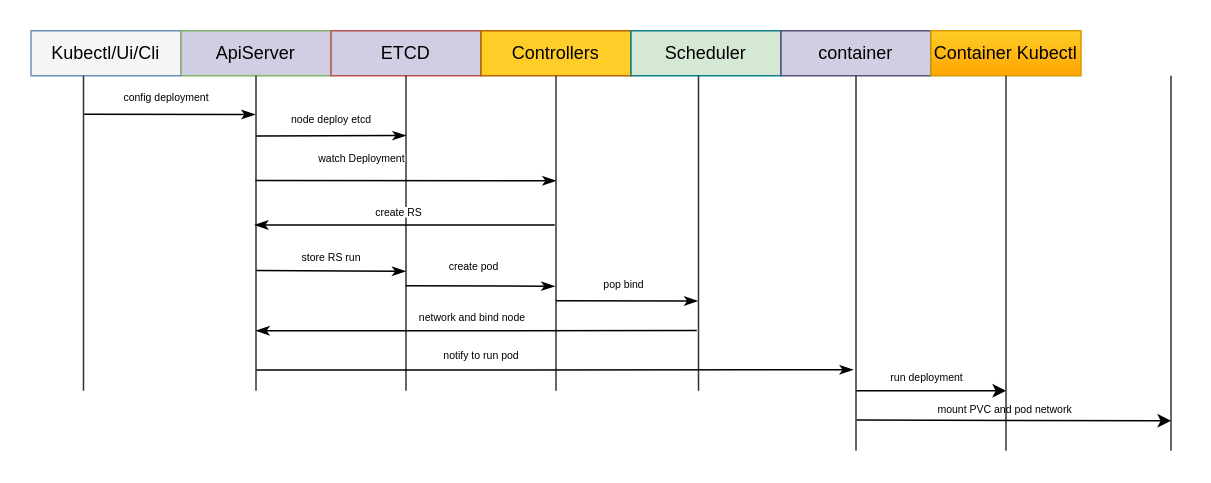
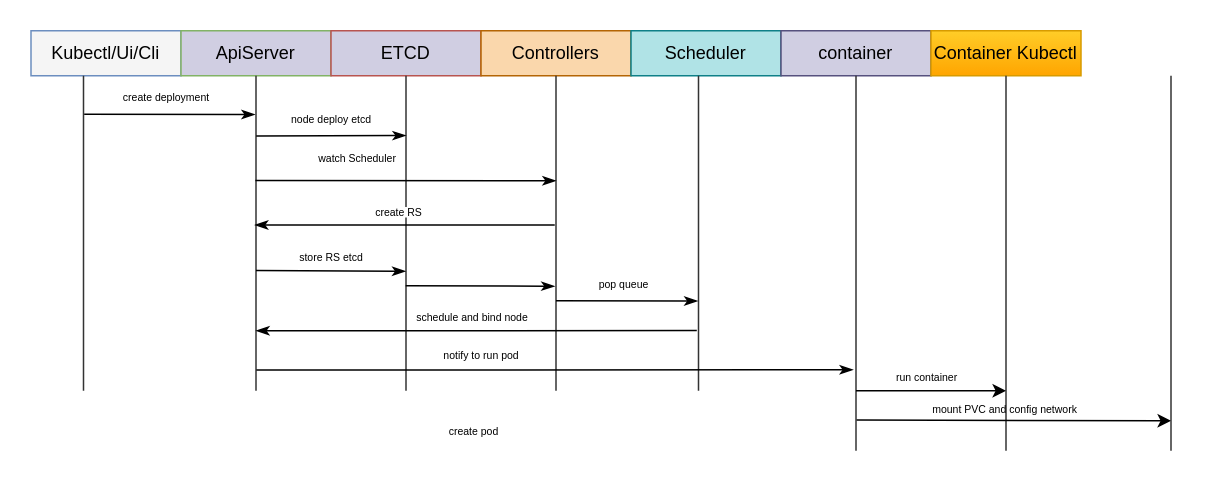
(556, 53) -> (556, 53)
(706, 53) -> (706, 53)
(167, 98) -> (167, 98)
(363, 160) -> (360, 160)
(332, 259) -> (332, 259)
(473, 268) -> (473, 433)
(624, 286) -> (624, 286)
(473, 319) -> (473, 319)
(929, 379) -> (929, 379)
(1007, 410) -> (1007, 410)
